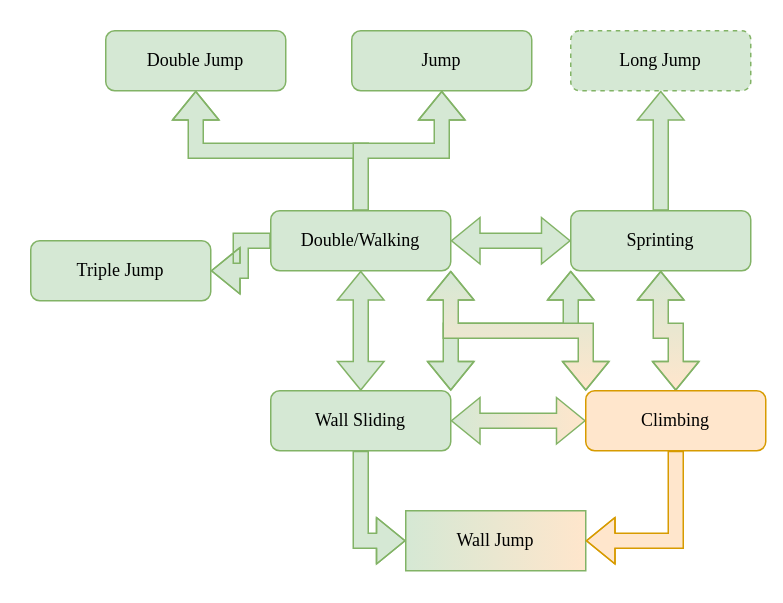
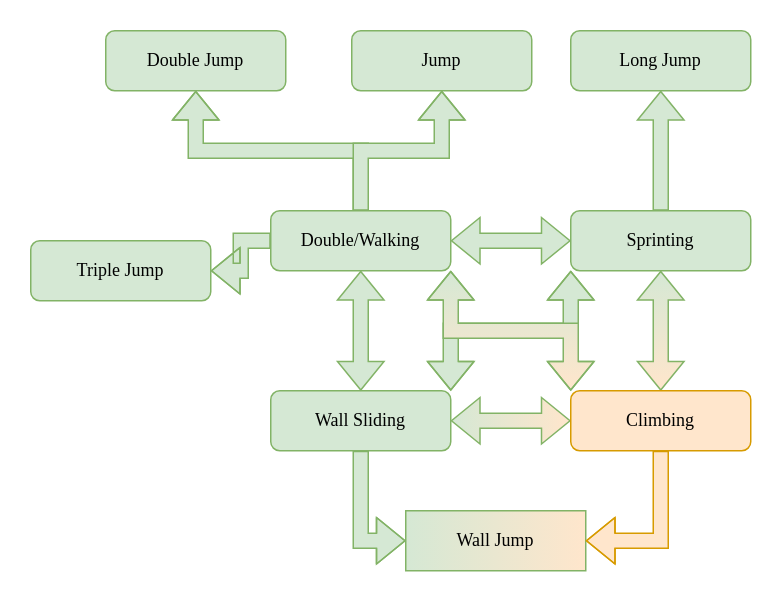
(661, 61) -> (661, 61)
(676, 421) -> (661, 421)
